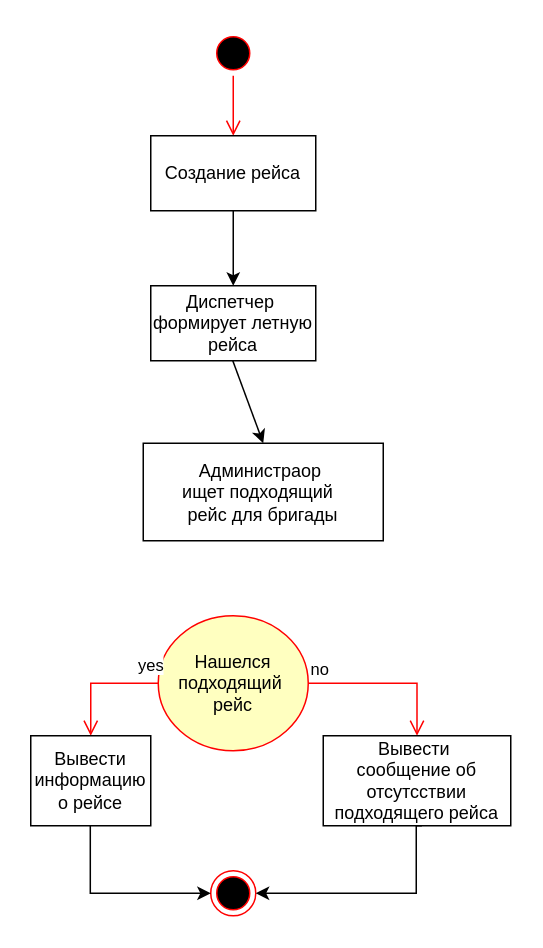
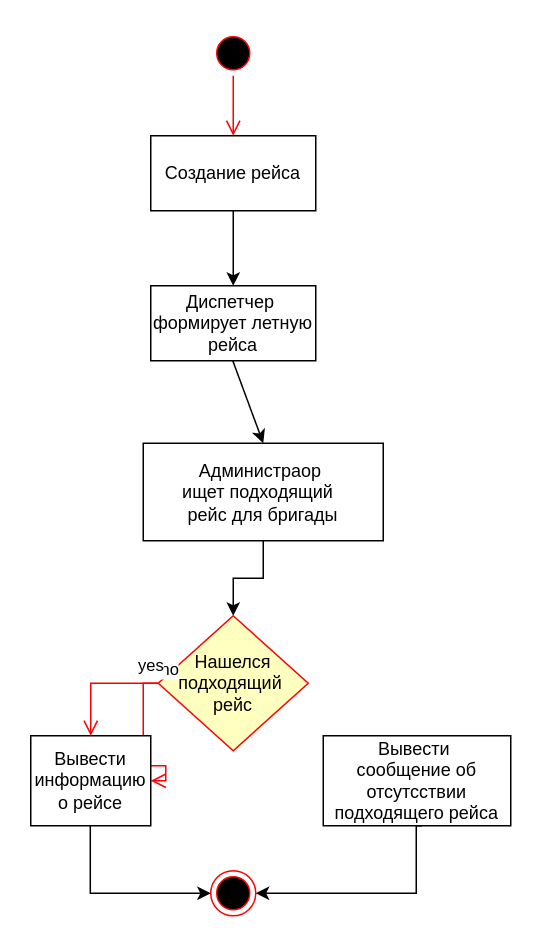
none -> (253, 578)
(233, 683) -> (233, 683)
(387, 683) -> (143, 710)
